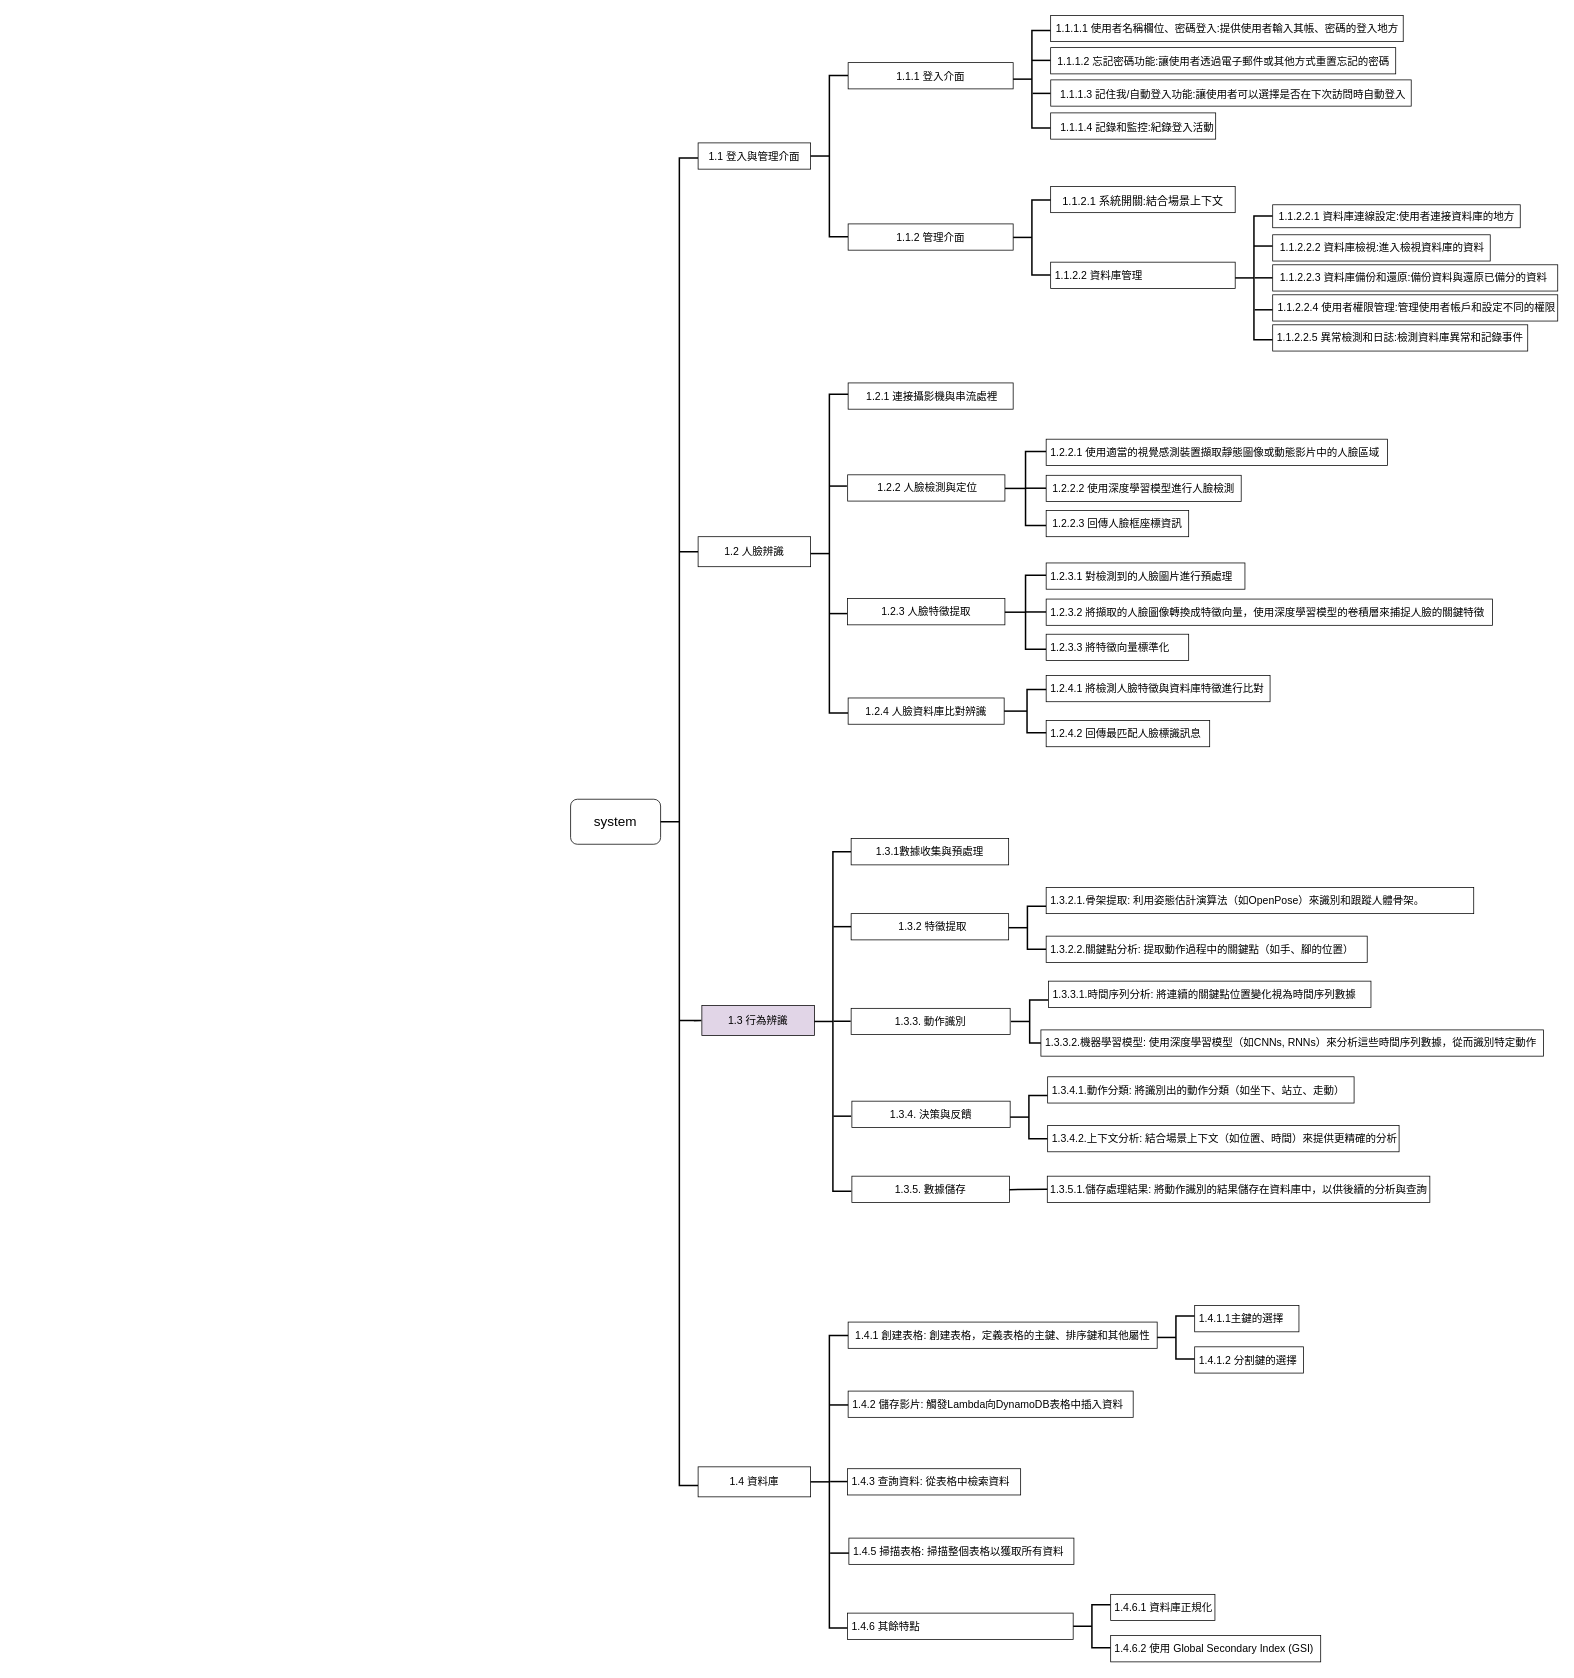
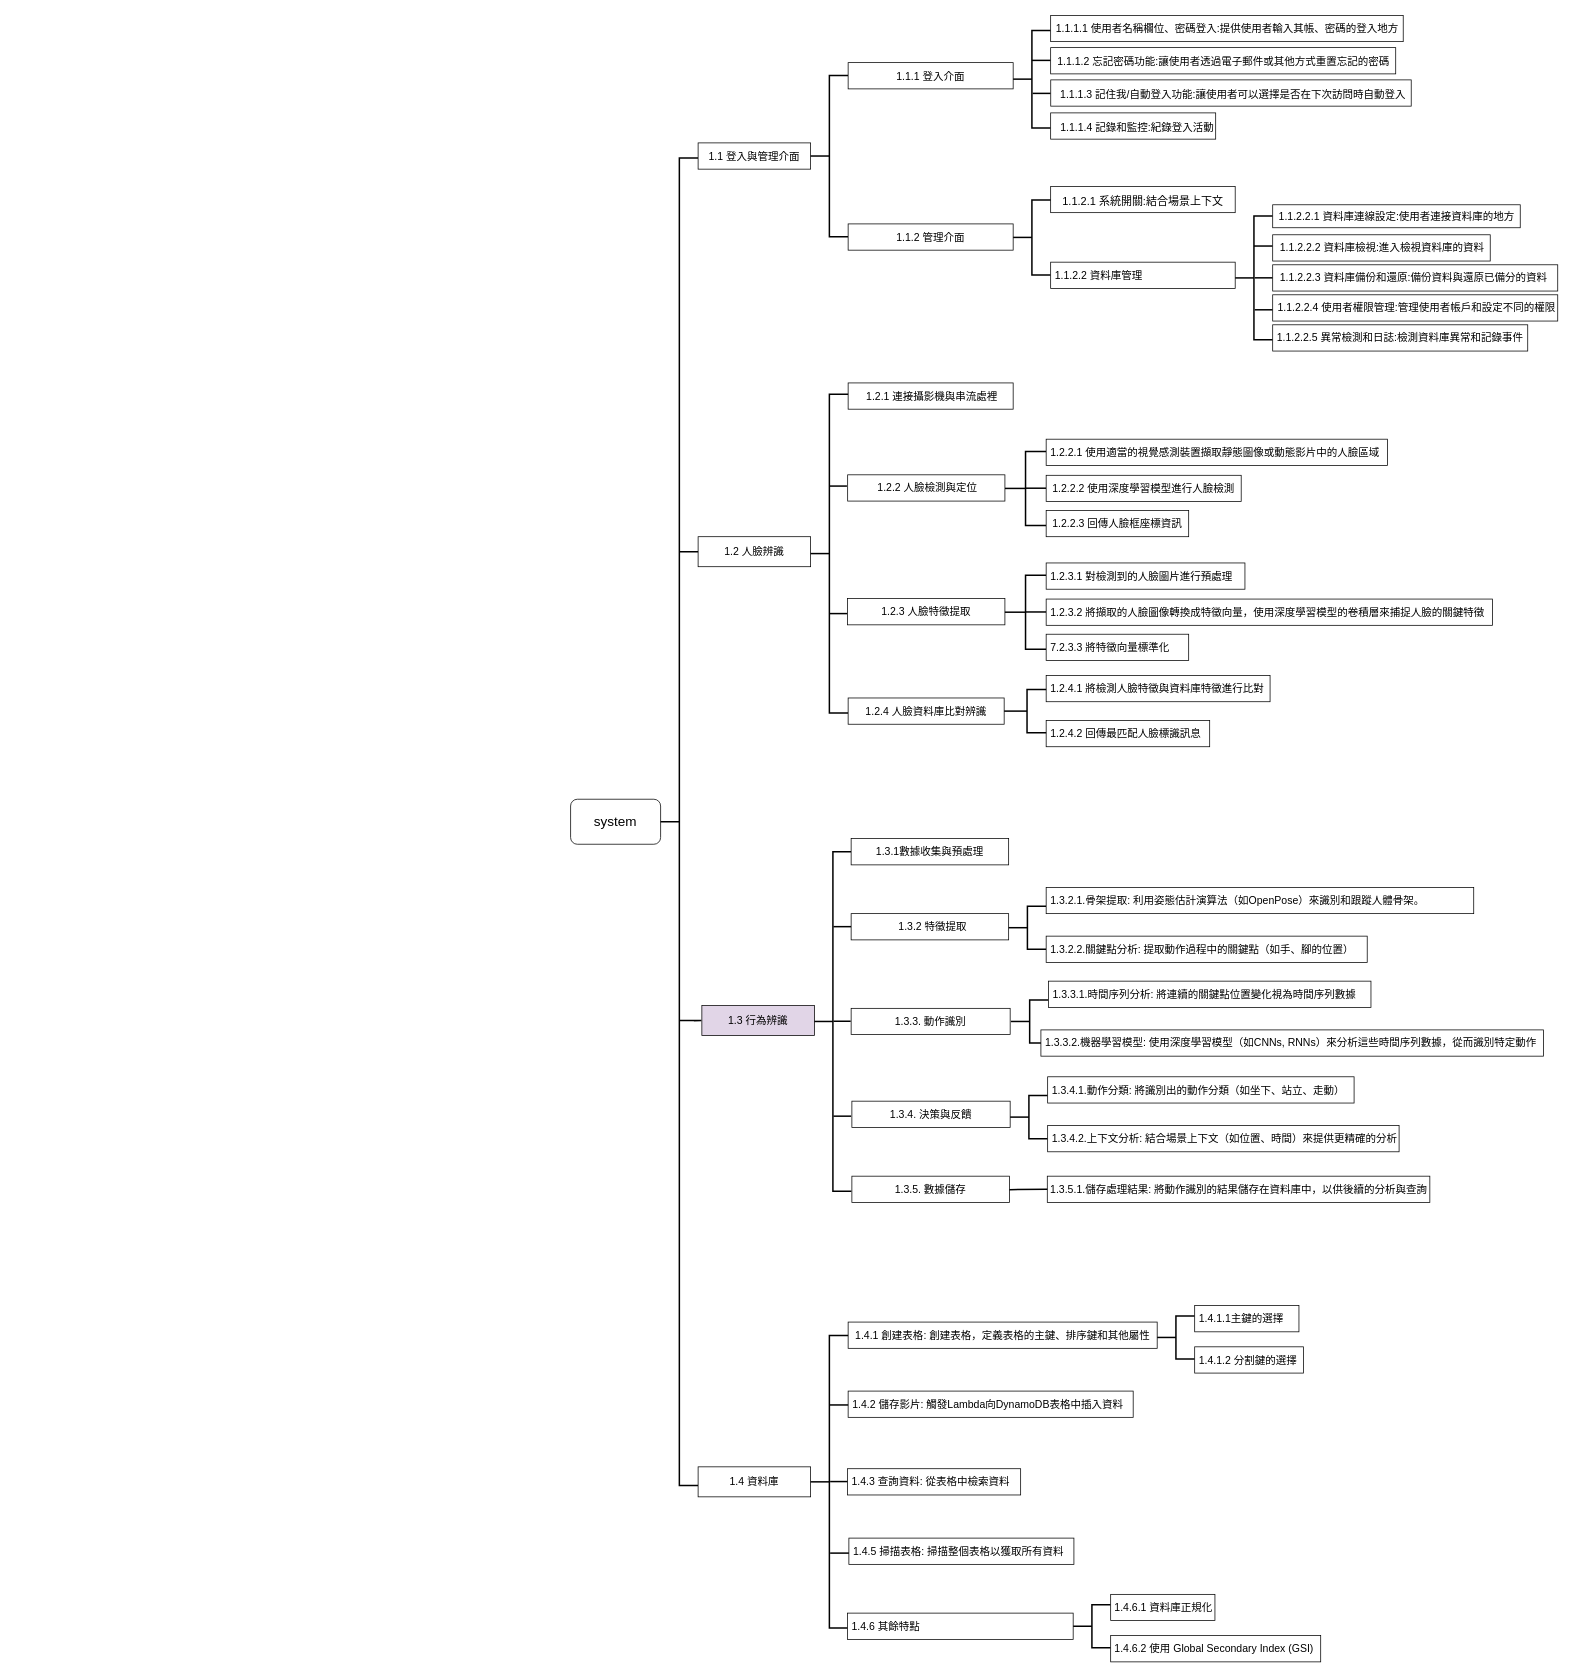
(1099, 648) -> (1099, 648)
